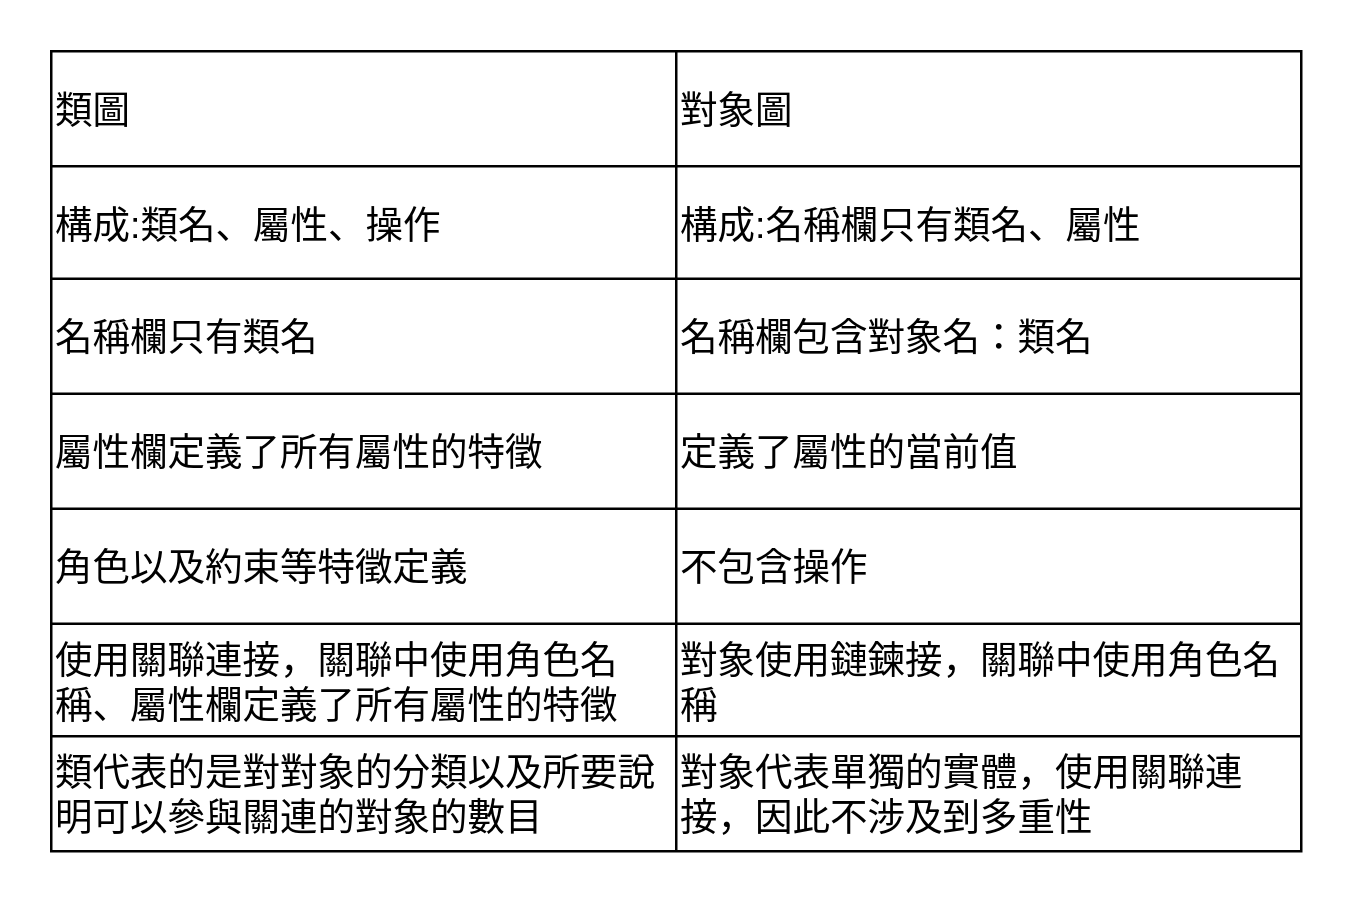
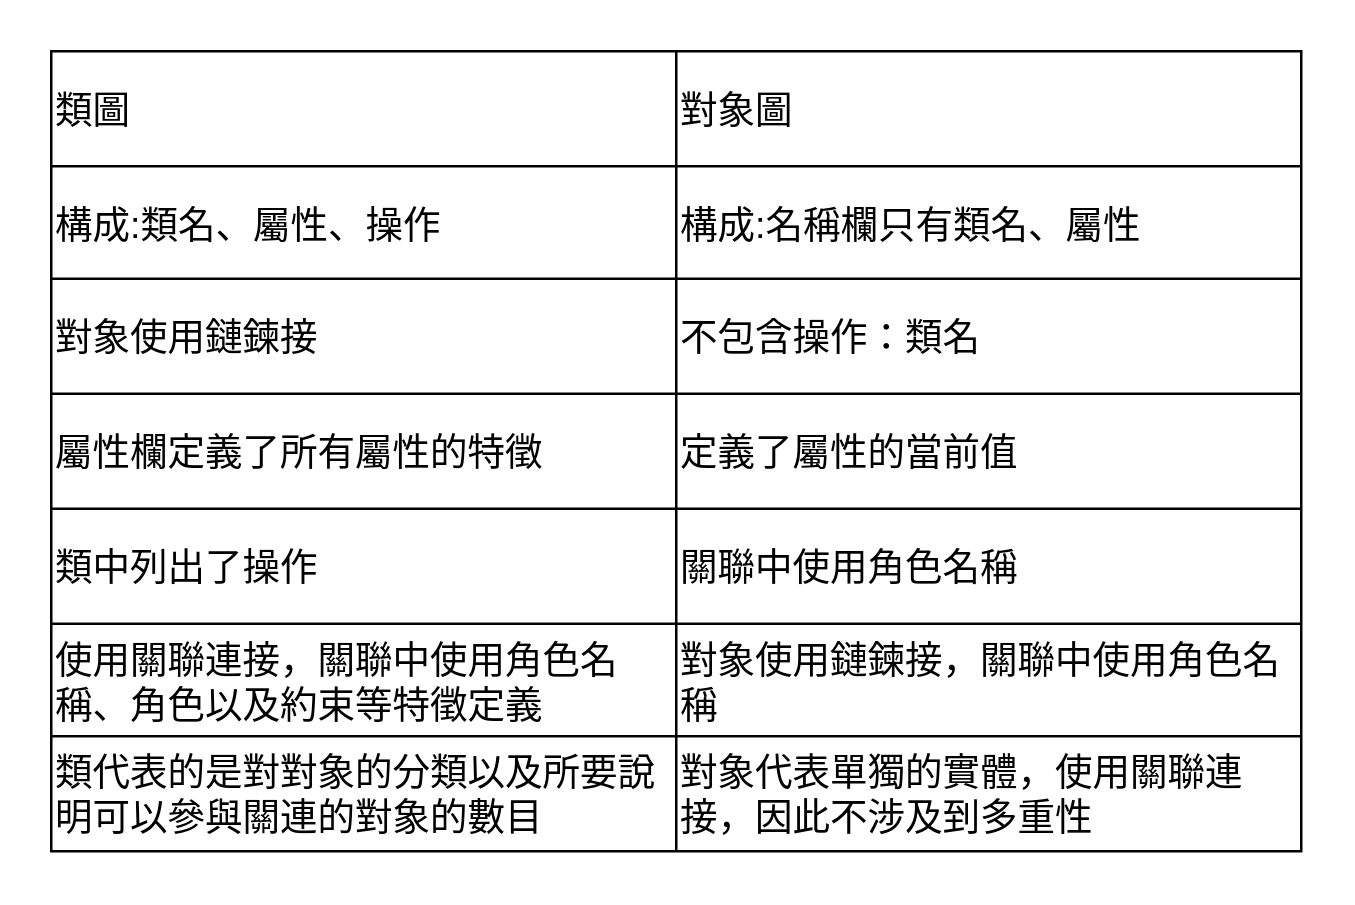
(188, 336) -> (188, 336)
(888, 336) -> (831, 336)
(263, 566) -> (188, 566)
(775, 566) -> (850, 566)
(366, 681) -> (366, 681)
